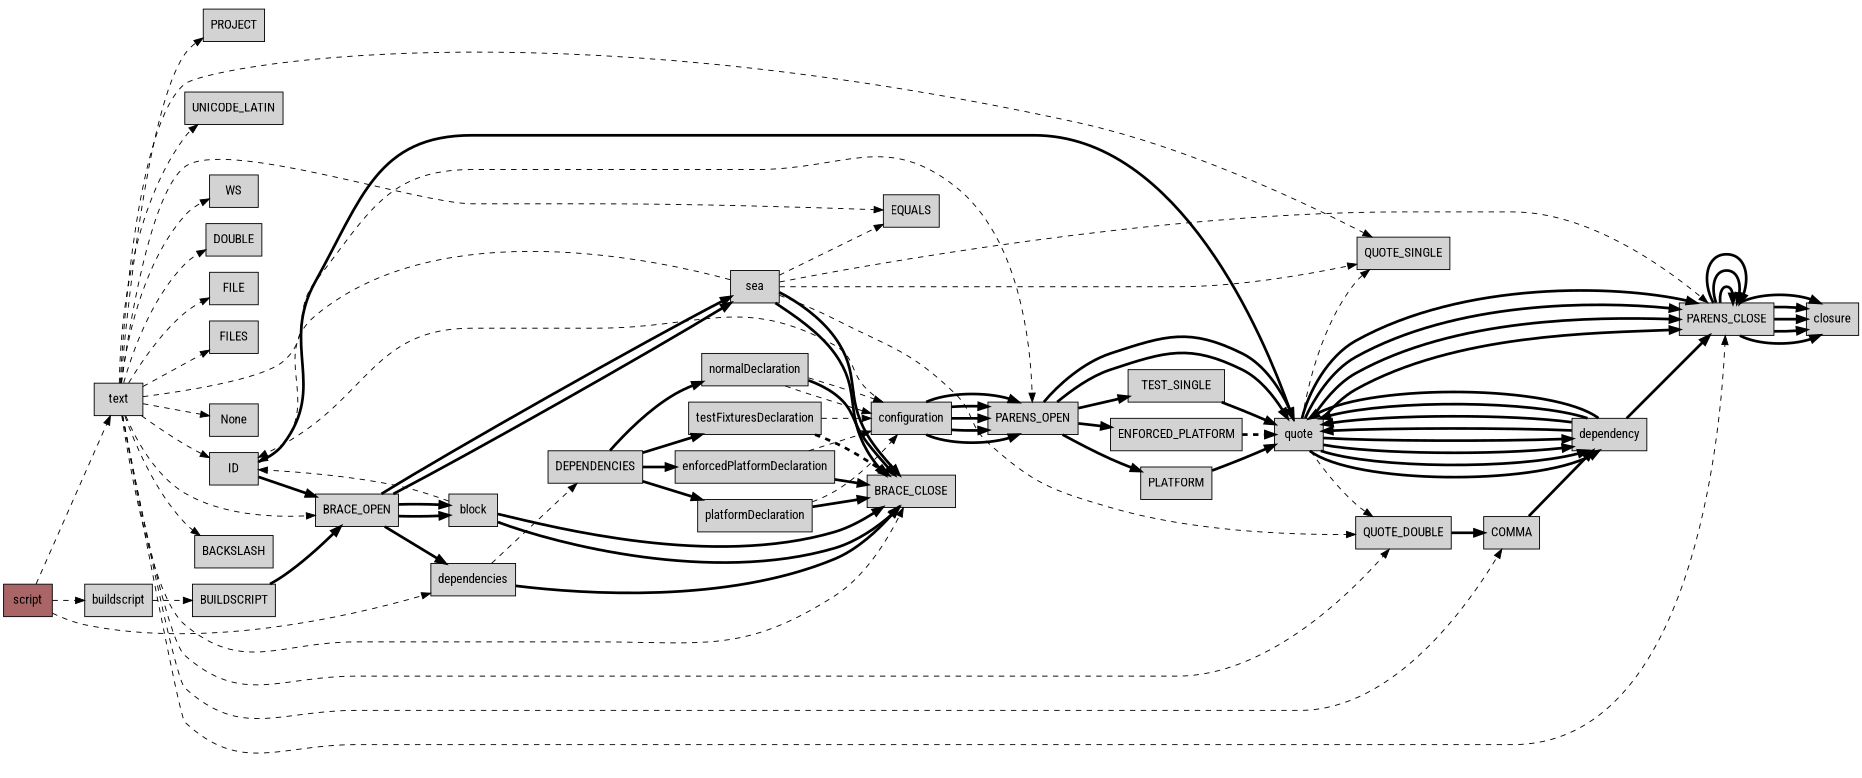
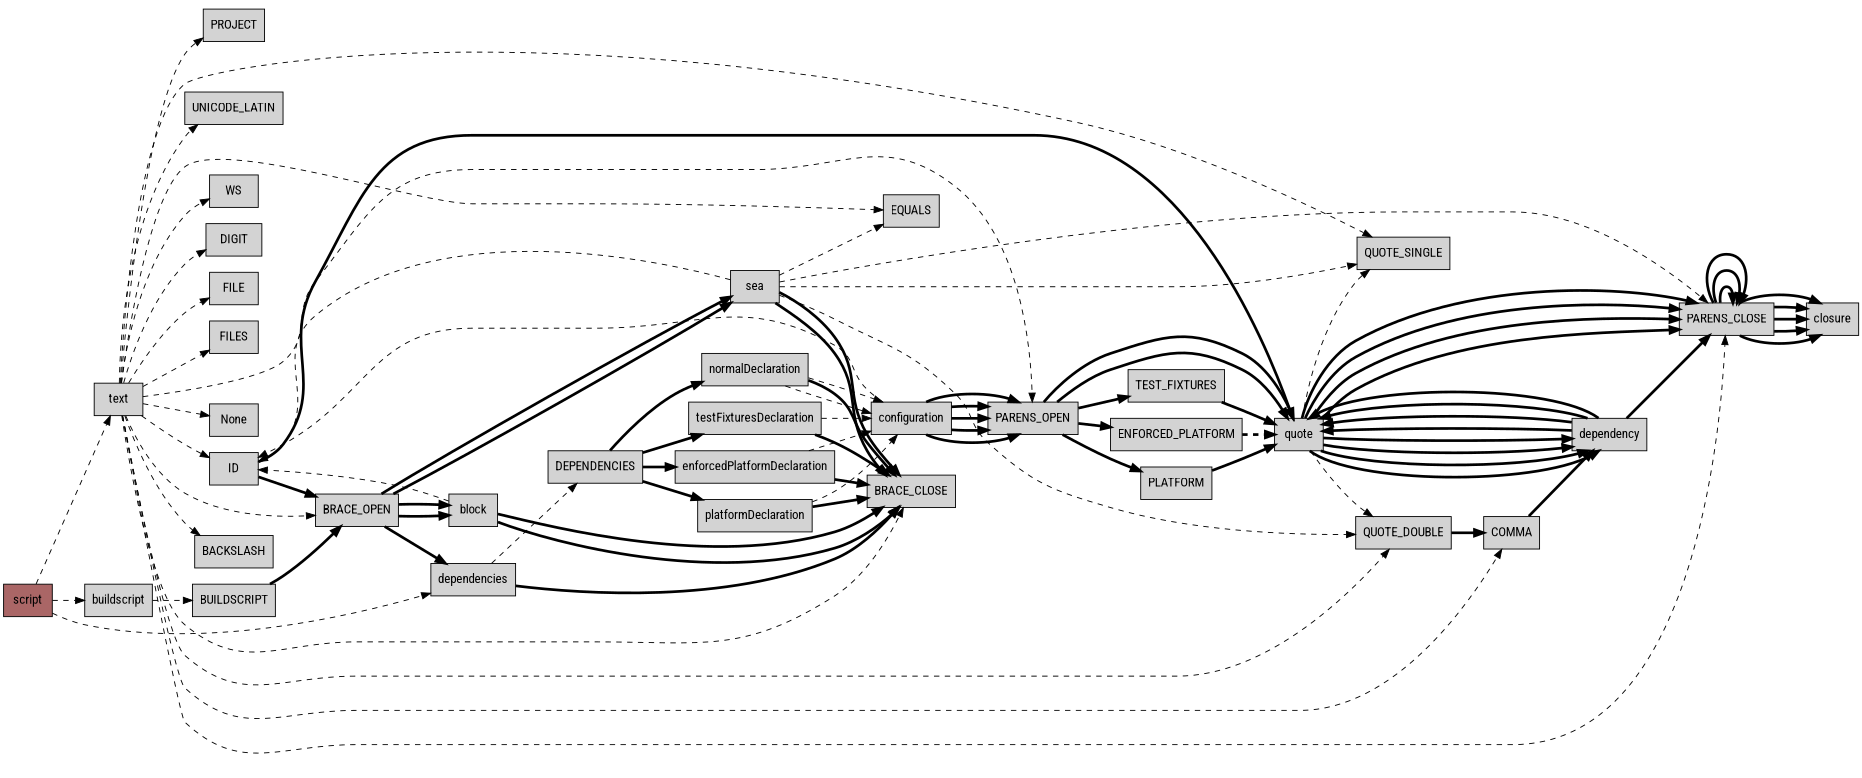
(234, 240) -> (234, 240)
(1176, 386) -> (1176, 386)
(849, 450) -> (849, 450)
